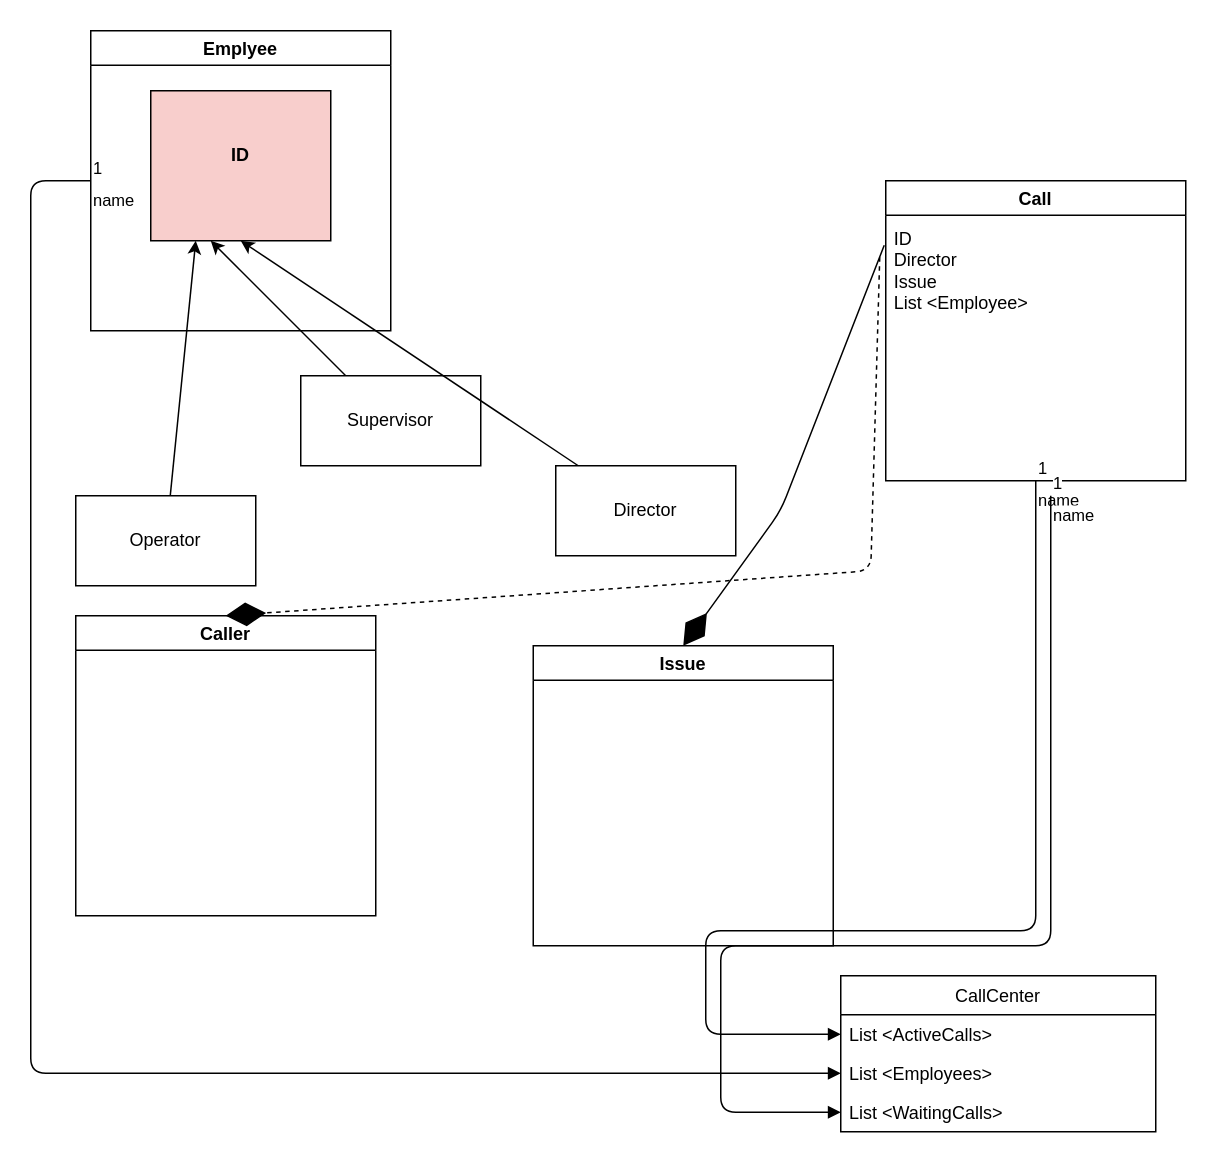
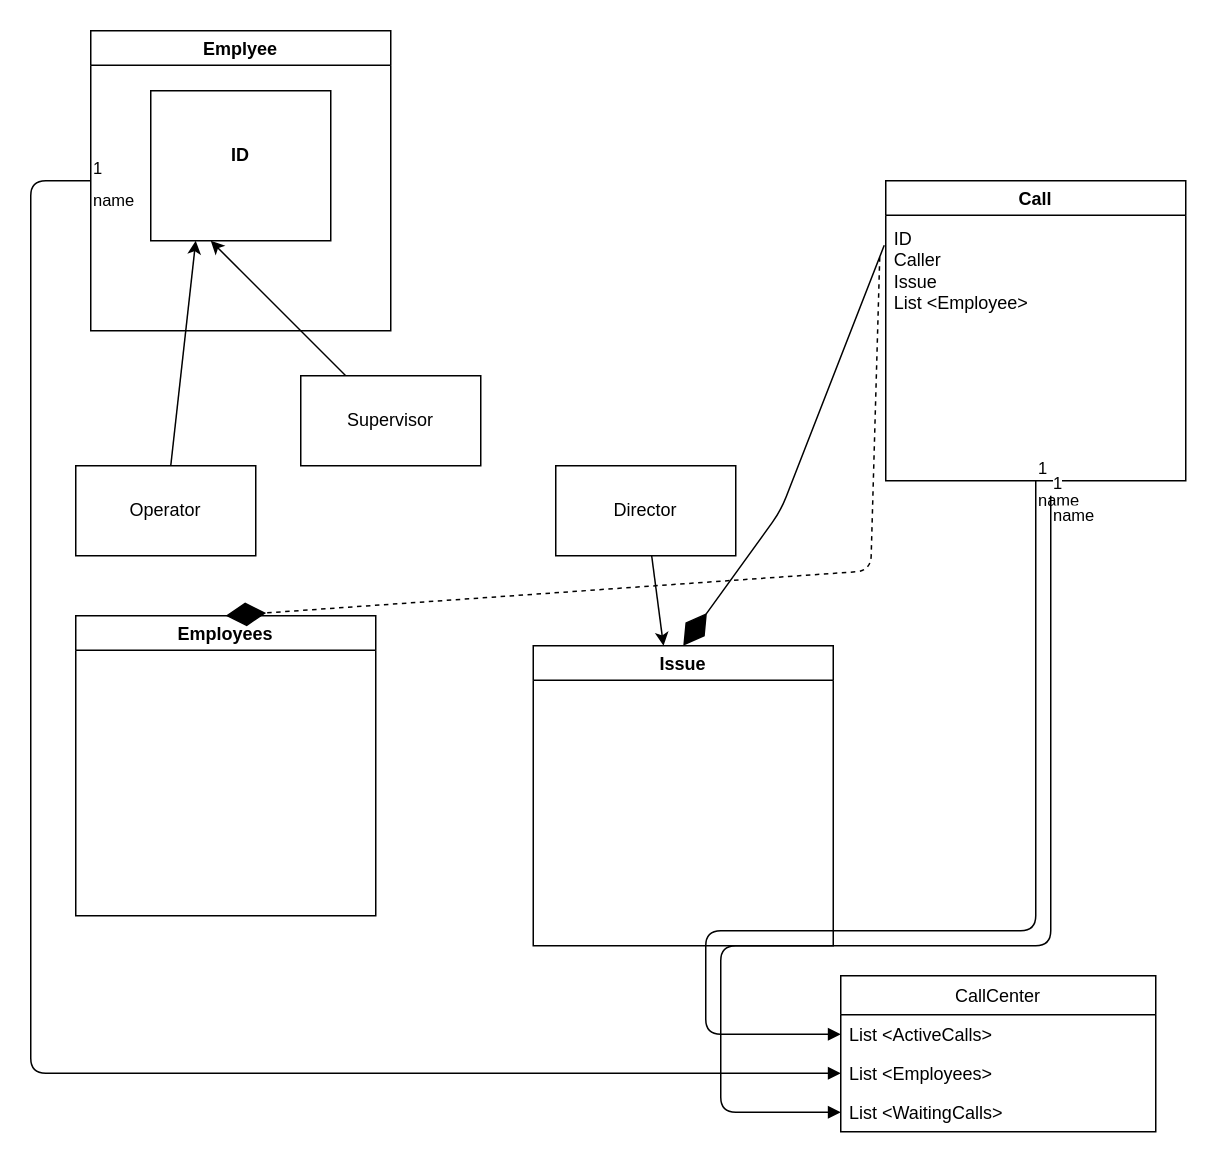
(241, 166) -> (241, 166)
(962, 271) -> (962, 271)
(478, 399) -> (657, 596)
(166, 541) -> (166, 511)
(225, 634) -> (225, 634)
